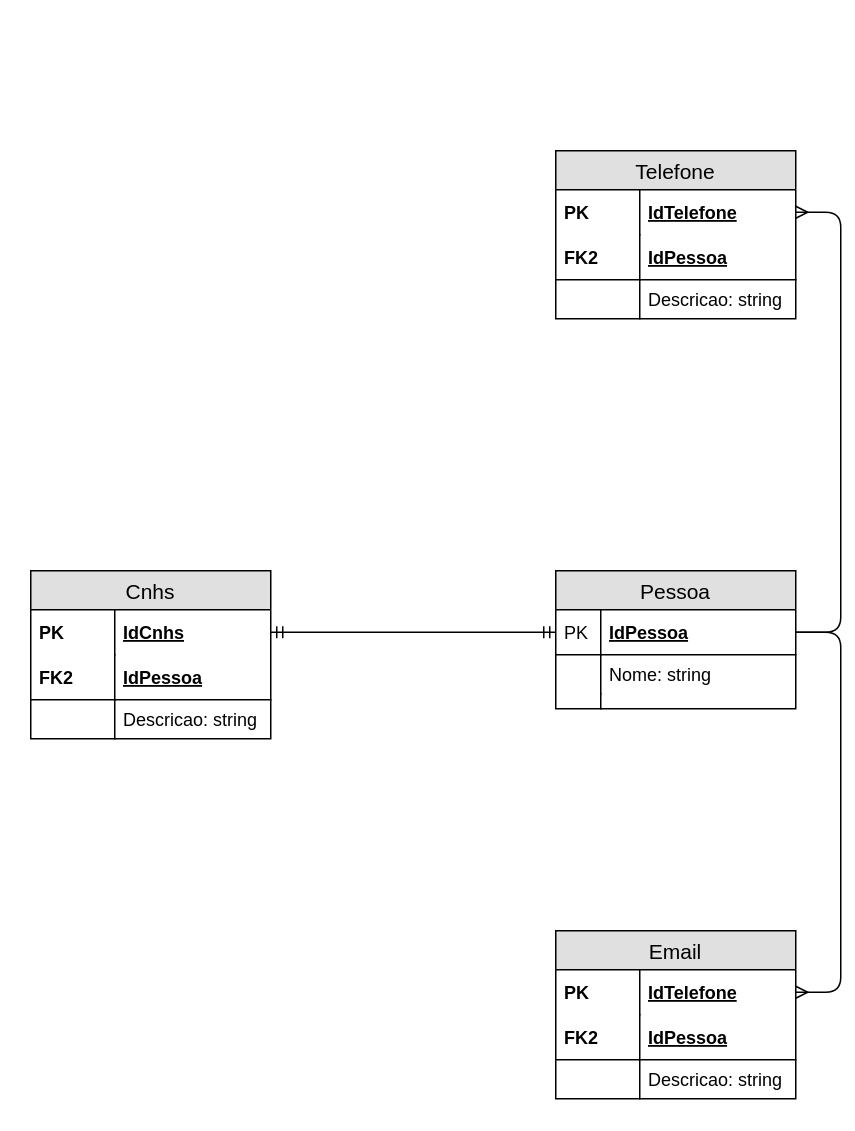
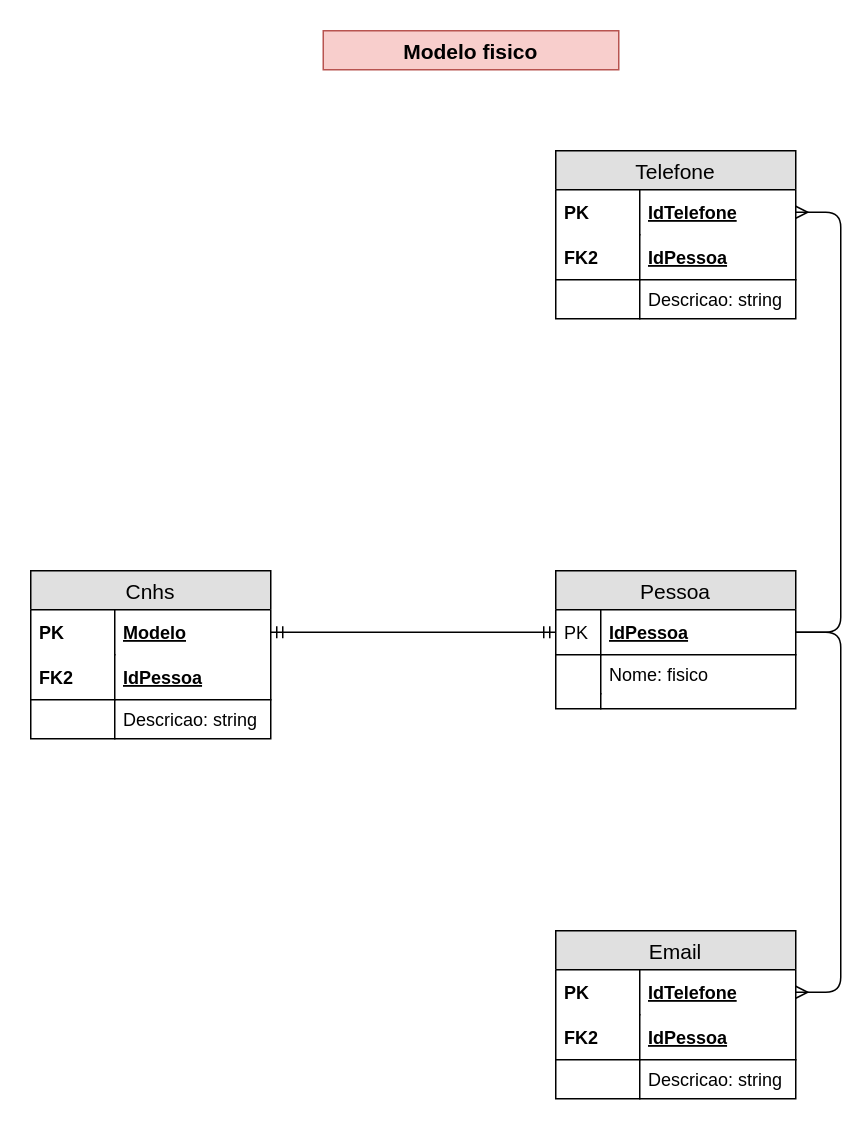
none -> (471, 50)
(153, 633) -> (151, 633)
(662, 675) -> (660, 675)
